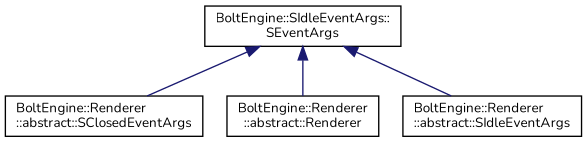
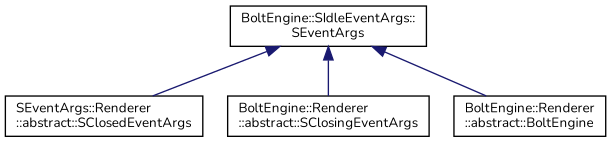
(104, 116) -> (104, 116)
(303, 116) -> (328, 116)
(492, 116) -> (530, 116)
